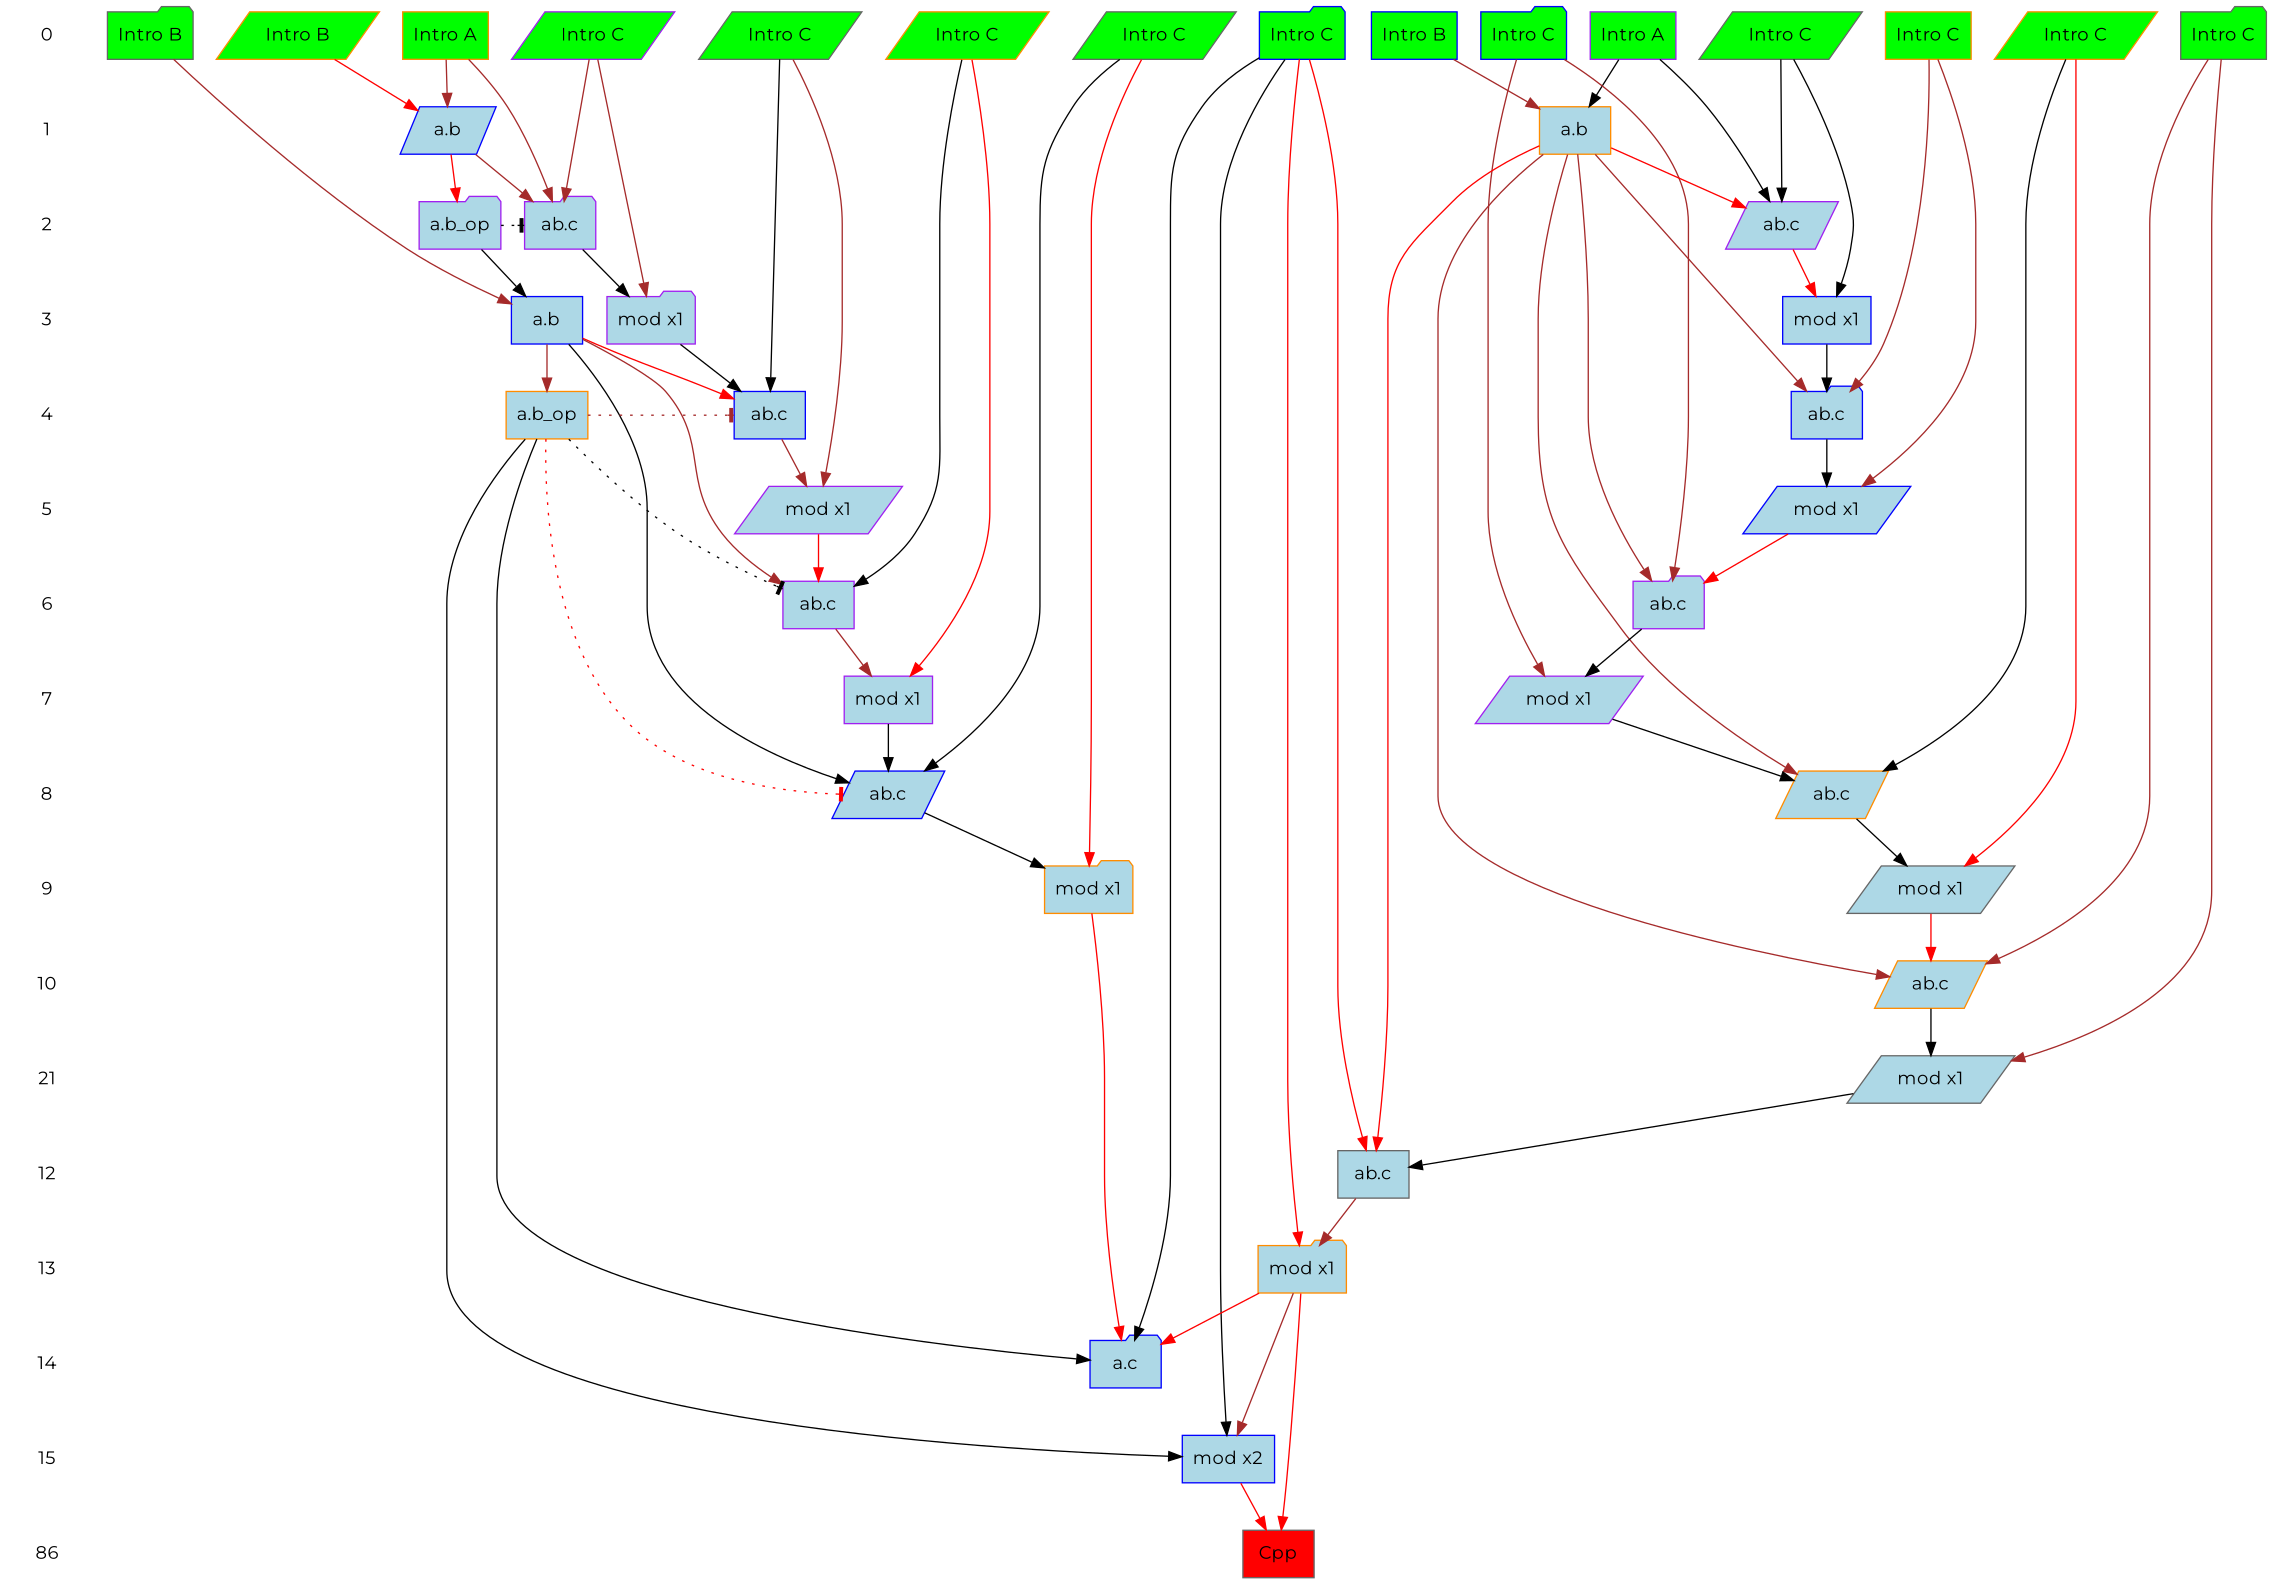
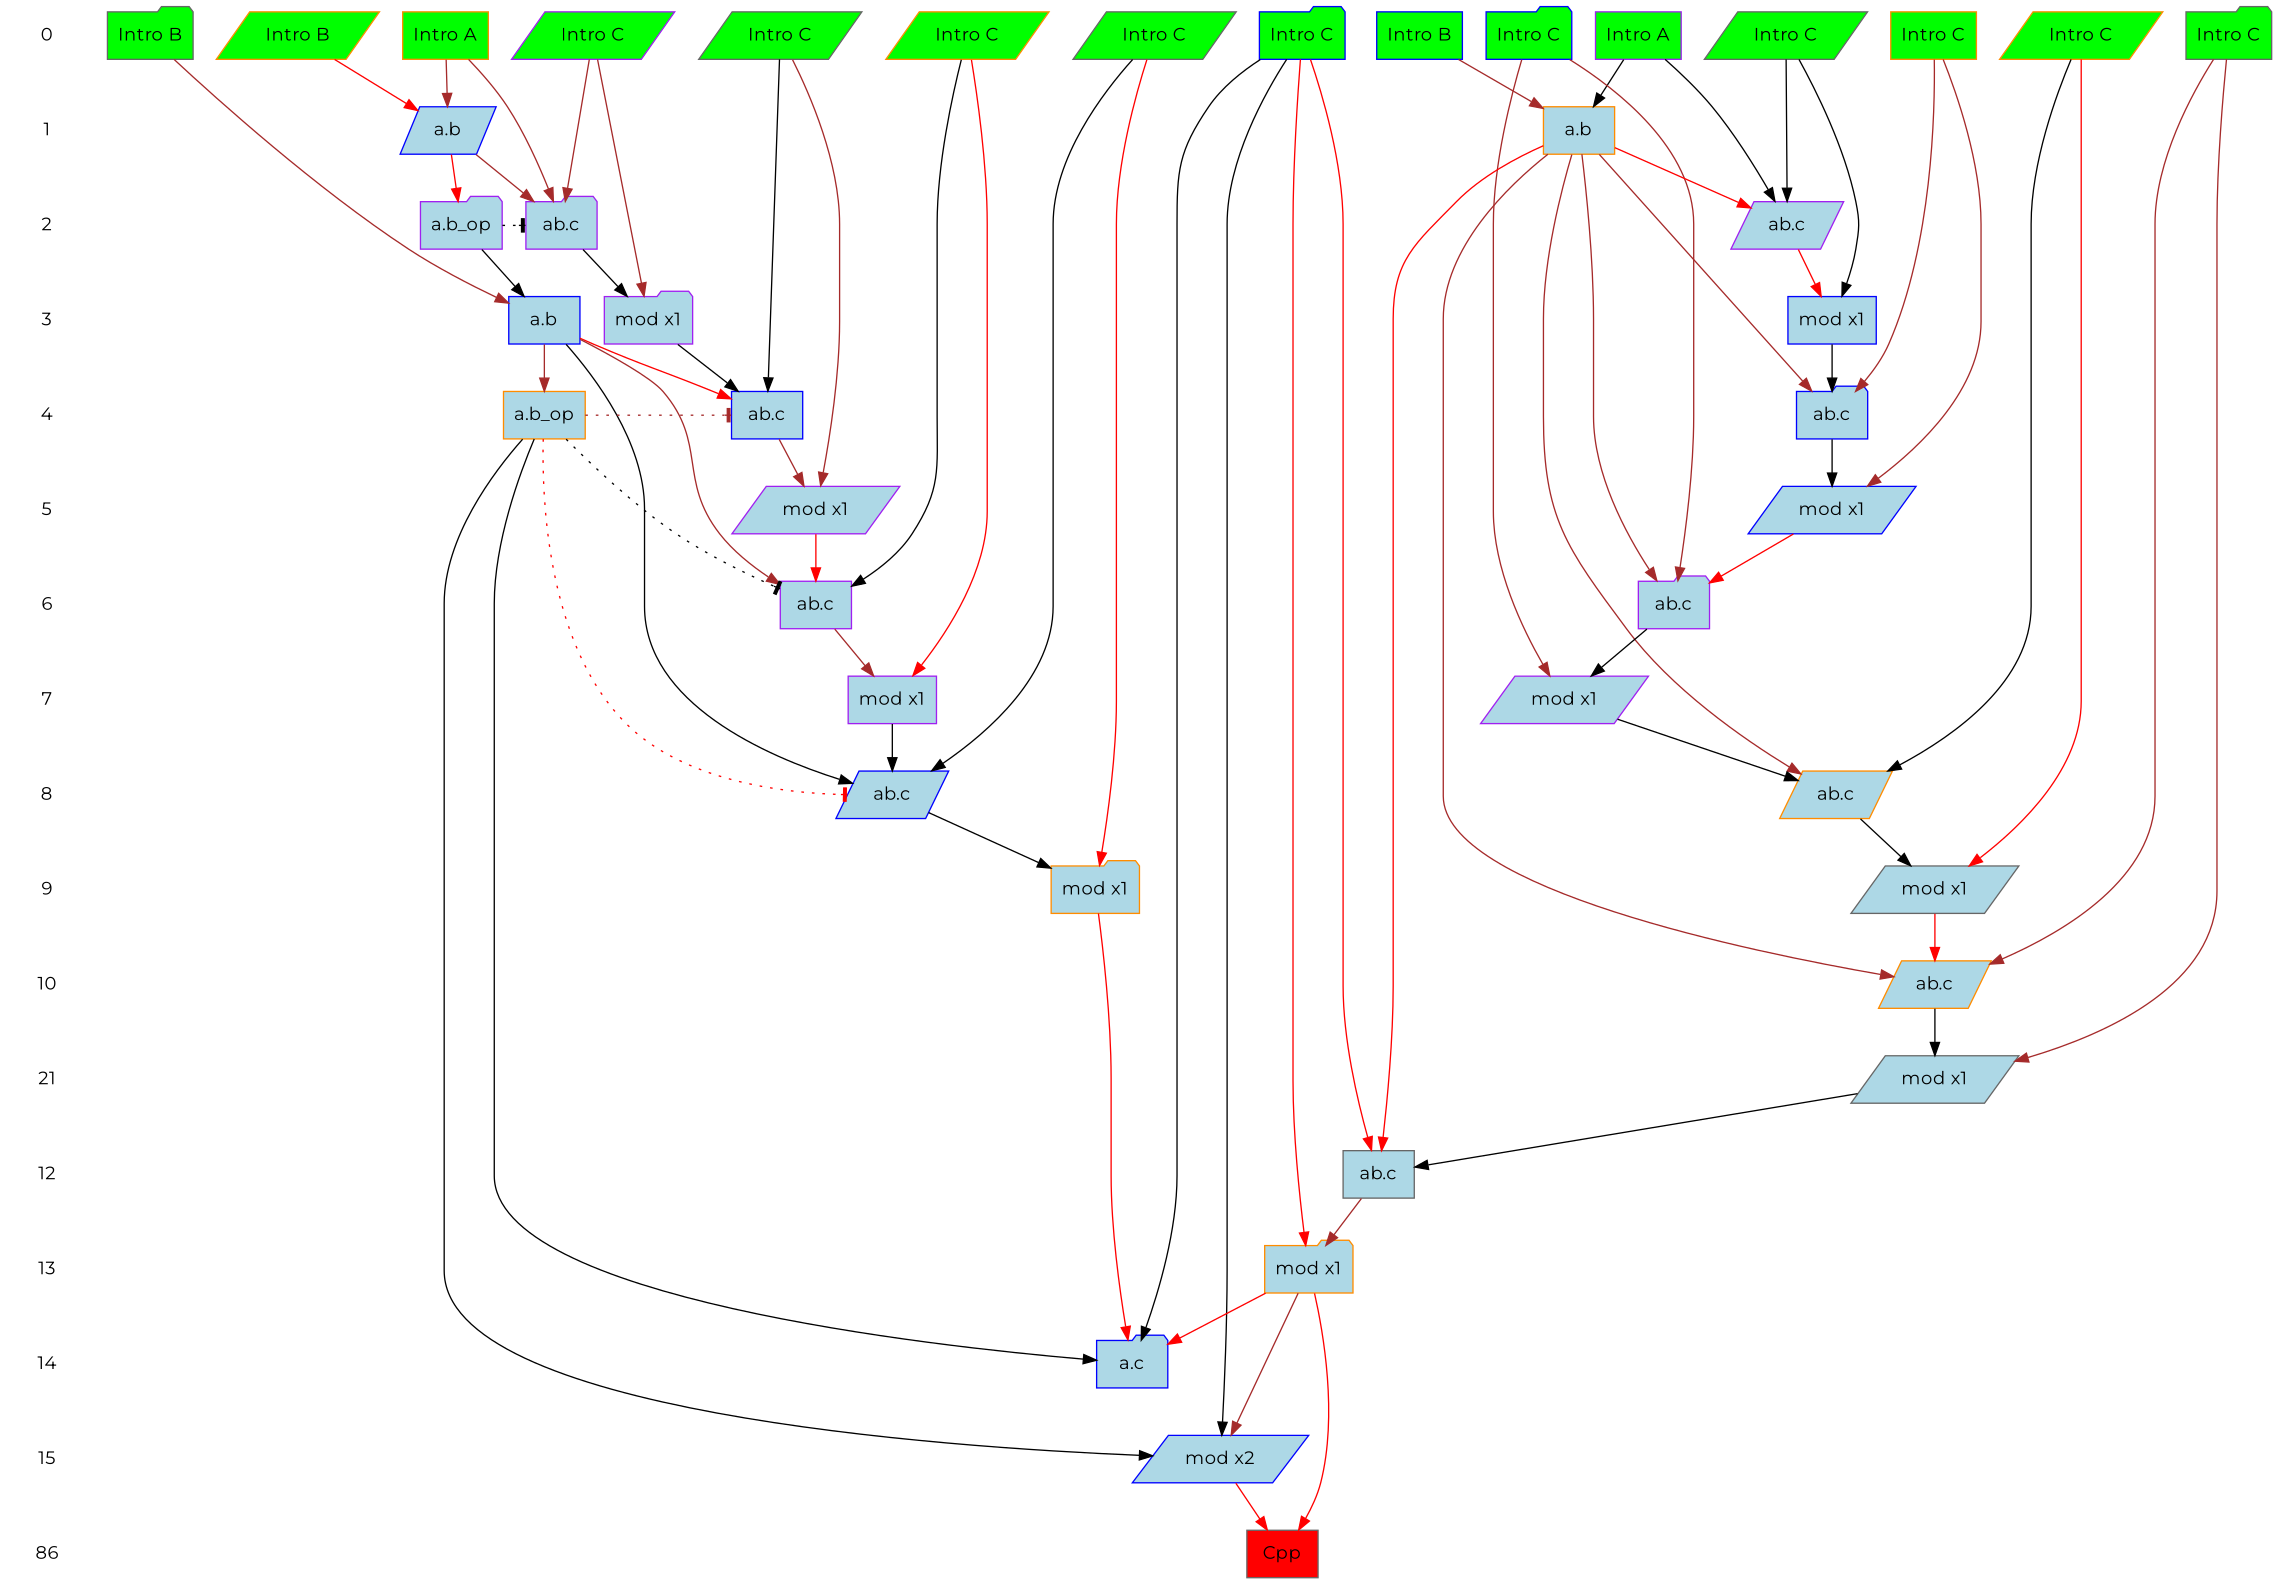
(1228, 1459) -> (1221, 1459)
